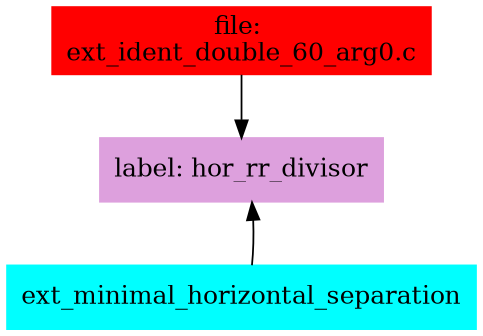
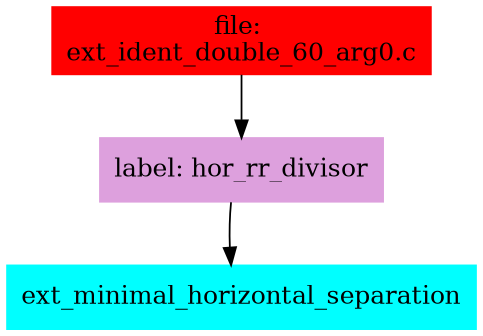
(253, 243) -> (230, 225)
